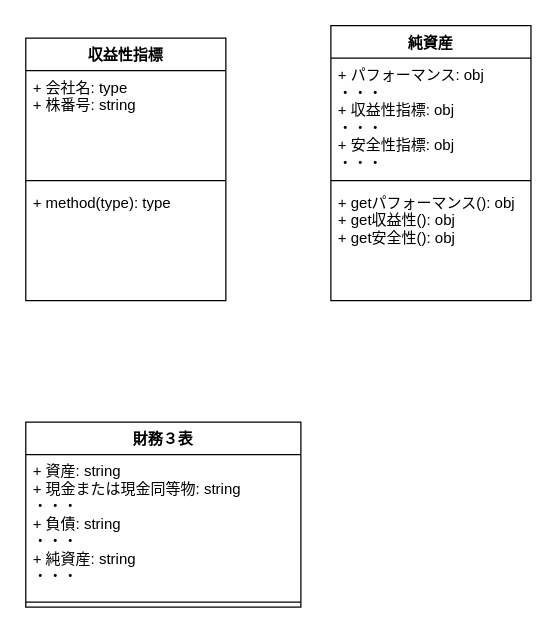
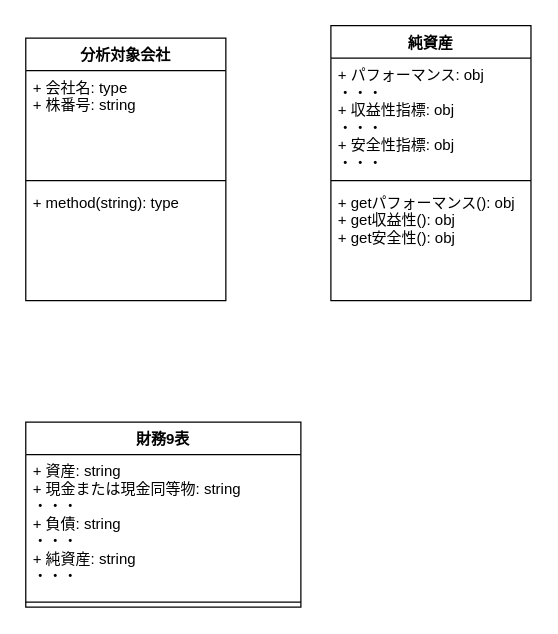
(125, 55) -> (125, 55)
(111, 203) -> (117, 203)
(163, 439) -> (163, 439)
